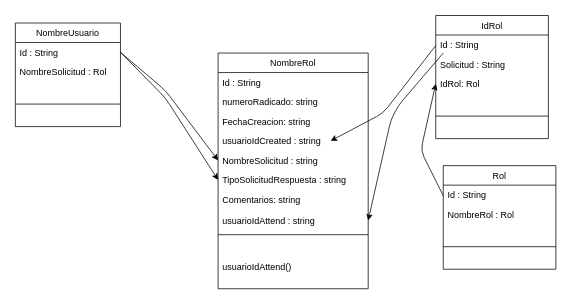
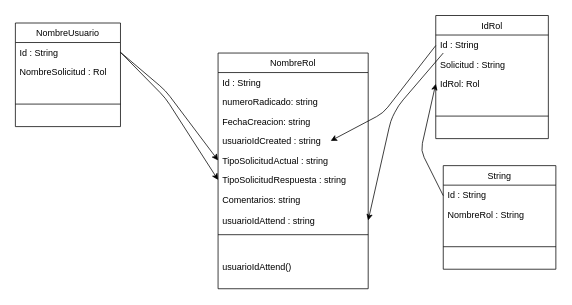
(274, 161) -> (282, 161)
(499, 176) -> (499, 176)
(479, 215) -> (487, 215)
